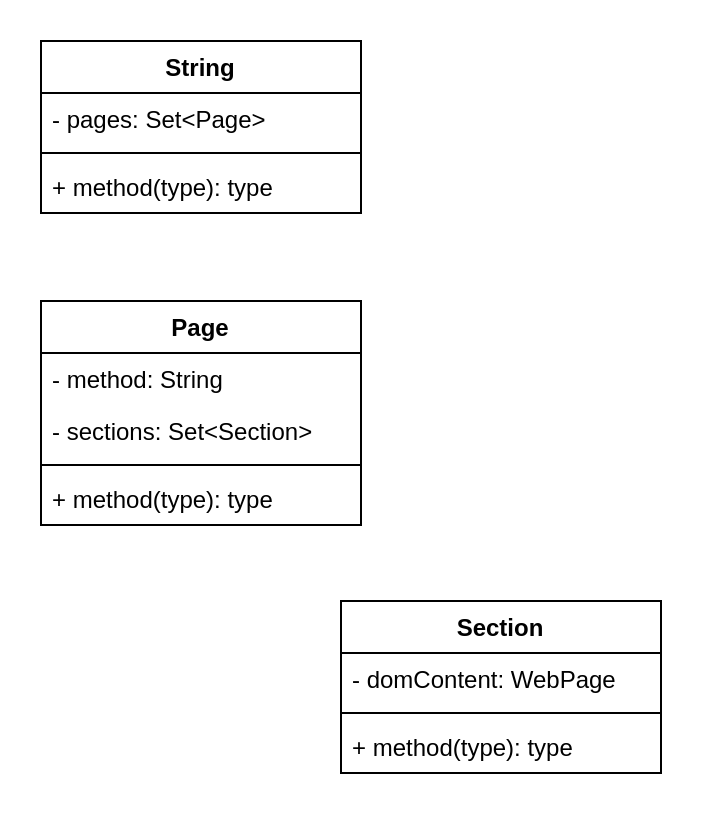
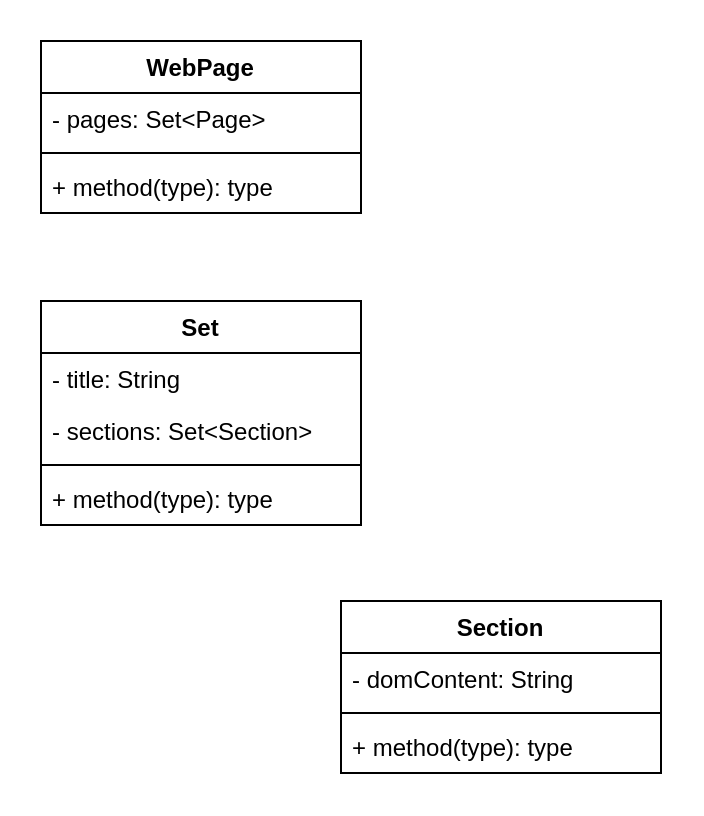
(200, 68) -> (200, 68)
(200, 328) -> (200, 328)
(147, 380) -> (134, 380)
(484, 680) -> (474, 680)
